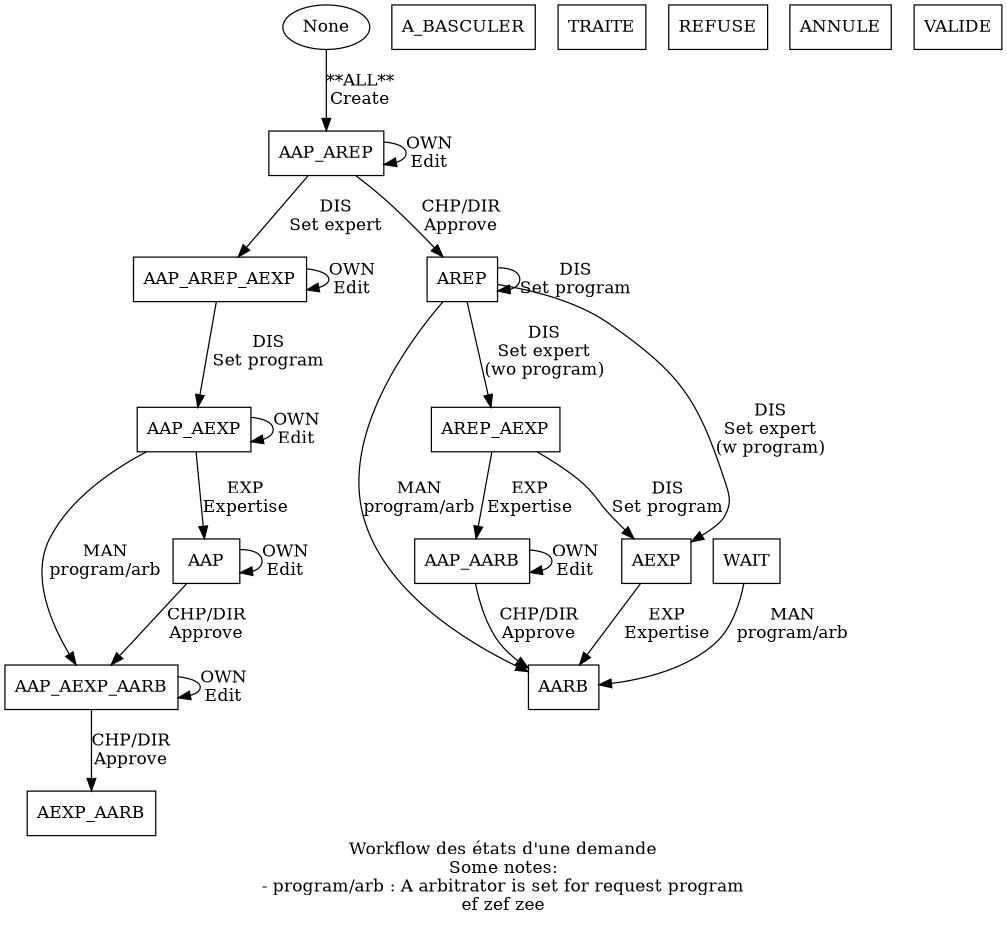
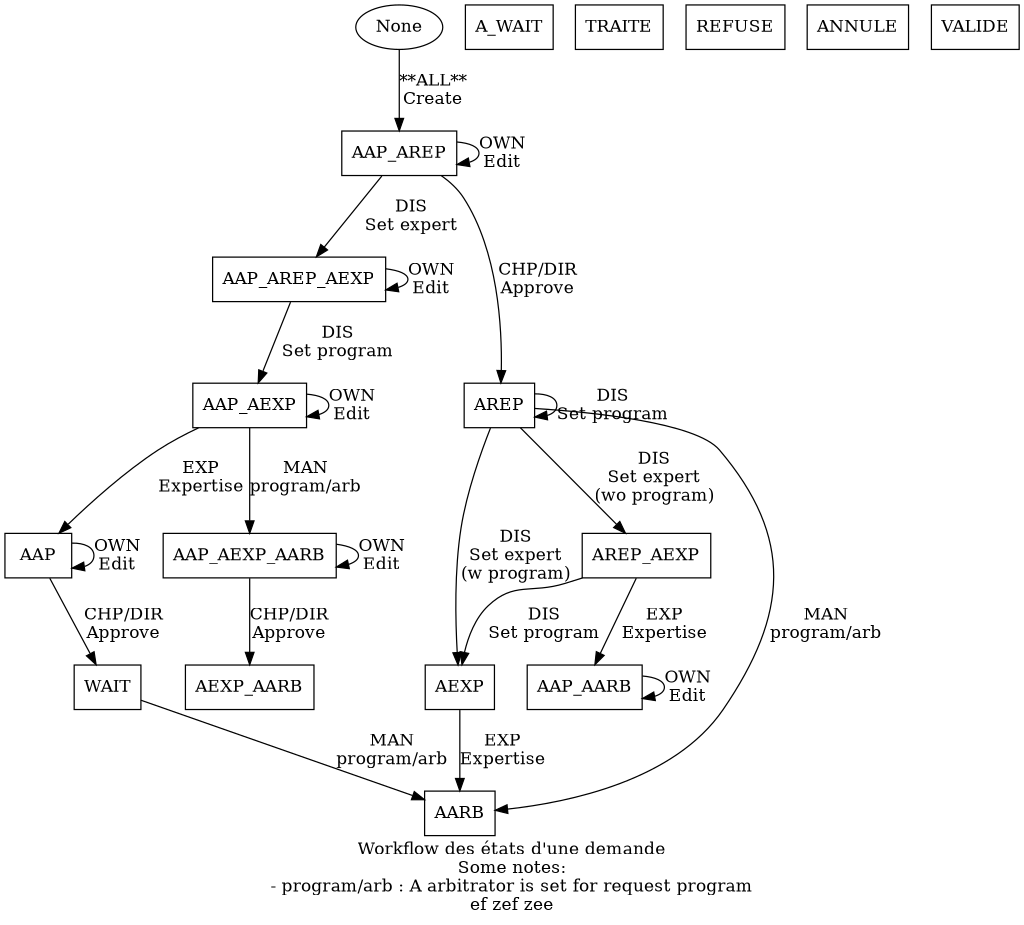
(464, 27) -> (509, 27)
(153, 620) -> (70, 616)
(490, 626) -> none
